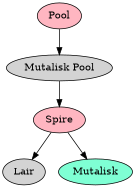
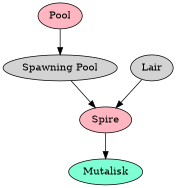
(59, 68) -> (60, 68)
(44, 143) -> (131, 91)
